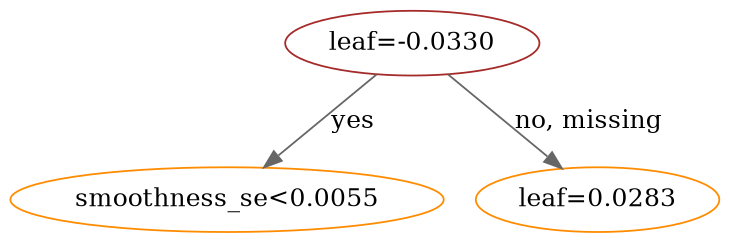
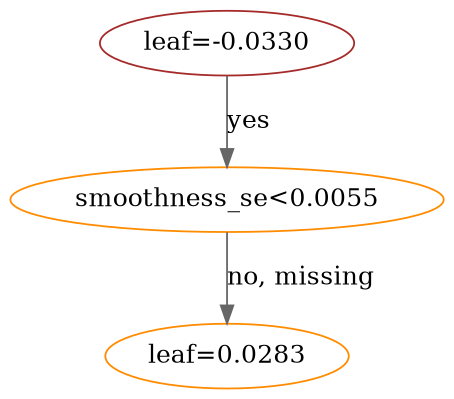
(498, 115) -> (227, 269)
